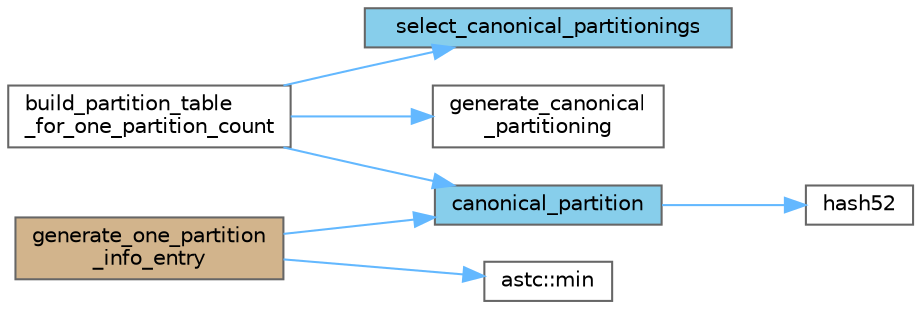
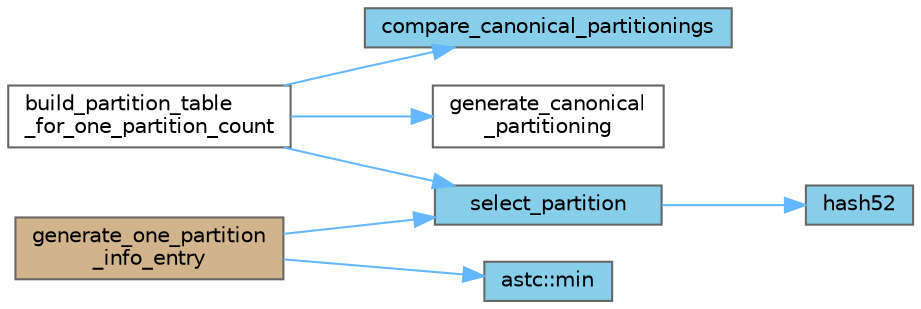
(548, 28) -> (548, 28)
(548, 205) -> (548, 205)
(859, 205) -> (859, 205)
(548, 281) -> (548, 281)
